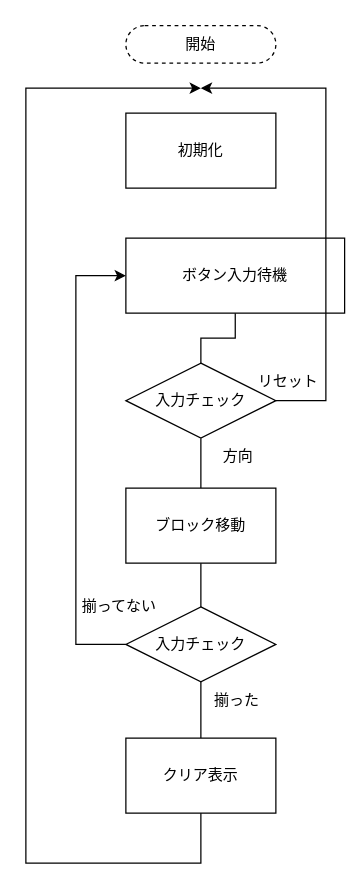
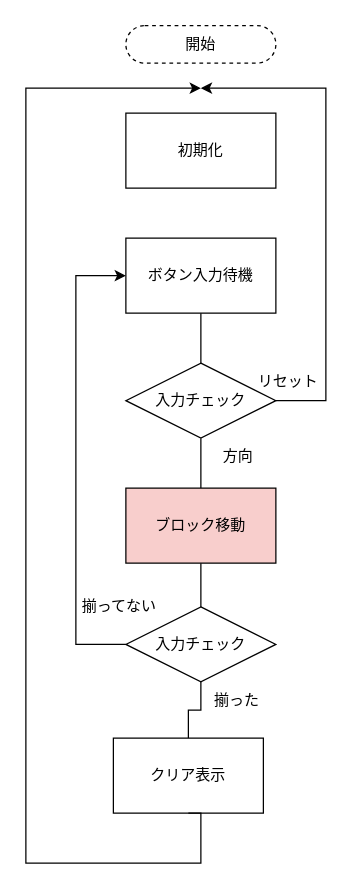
(235, 276) -> (201, 276)
(201, 526) -> (201, 526)
(201, 776) -> (188, 776)
